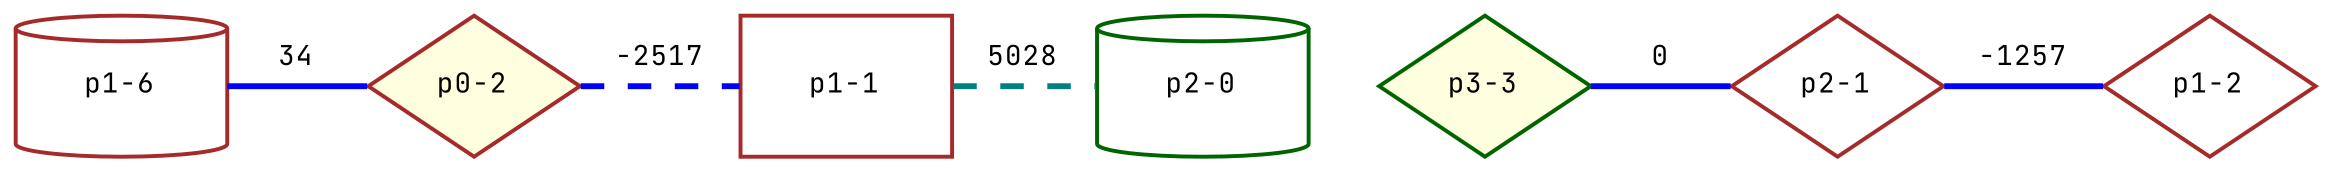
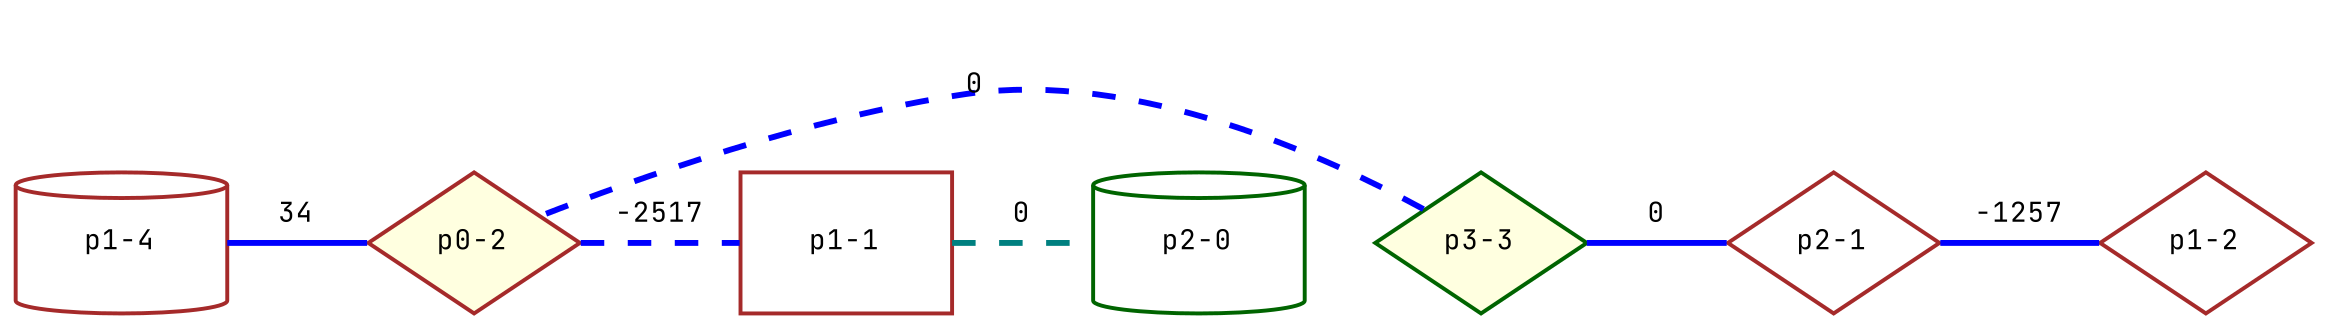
(1025, 59) -> (1023, 215)
(121, 86) -> (121, 243)
none -> (984, 93)
